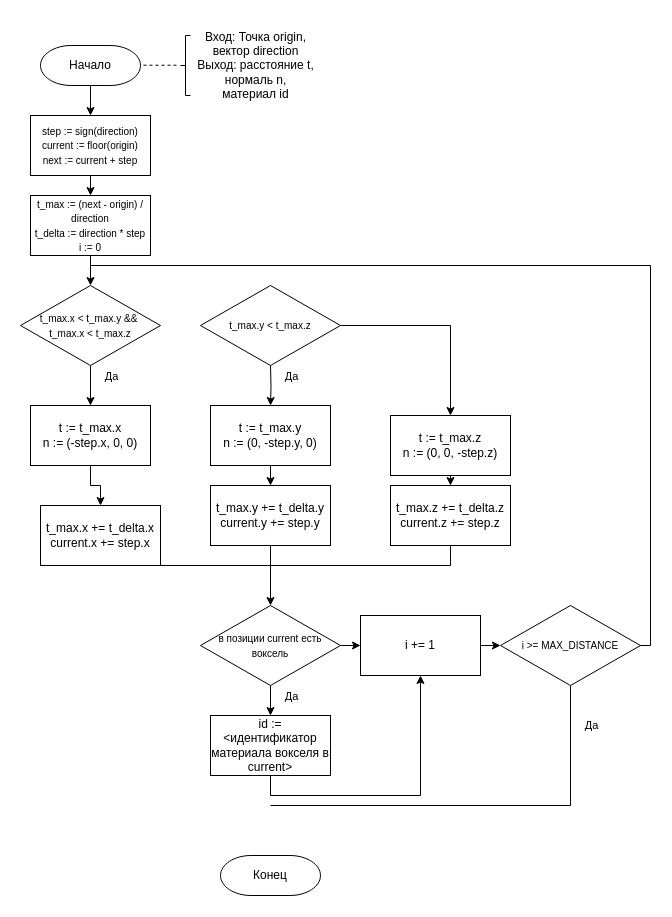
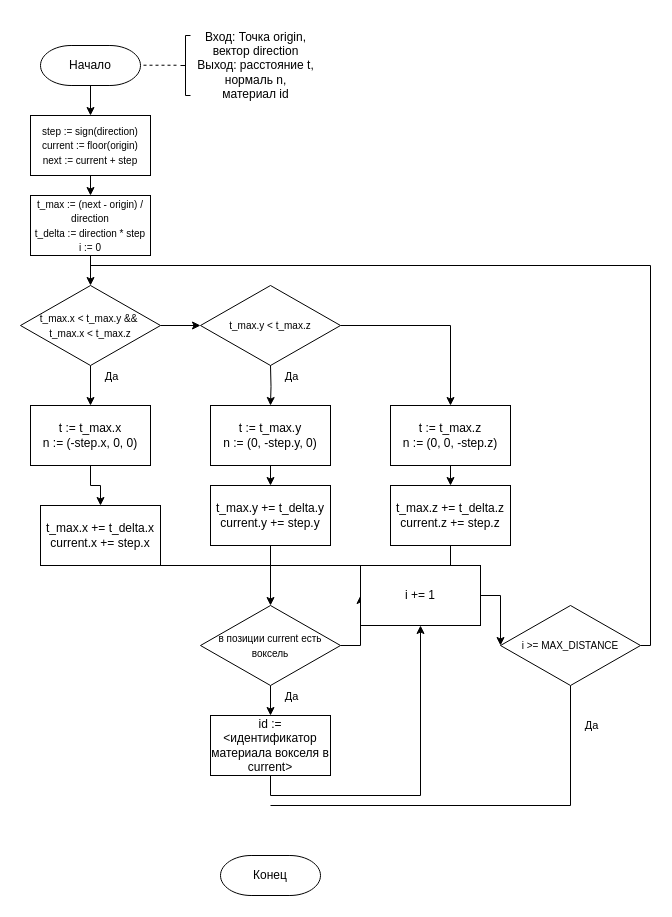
none -> (177, 326)
(451, 446) -> (451, 436)
(421, 646) -> (421, 596)
